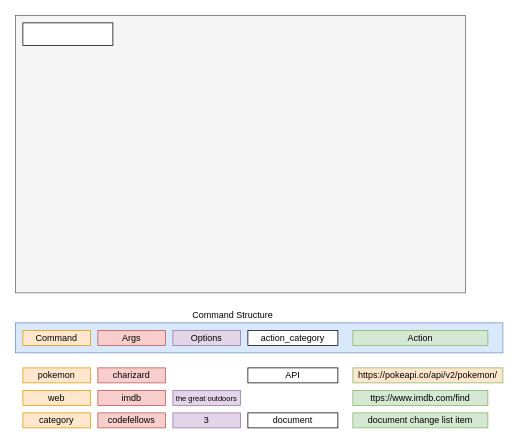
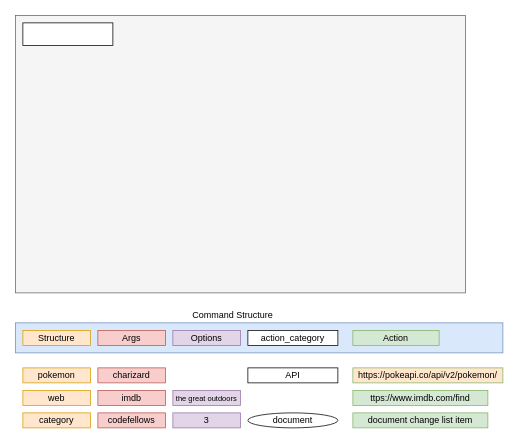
(57, 338) -> (57, 338)
(420, 338) -> (396, 338)
(293, 420) -> (293, 420)
